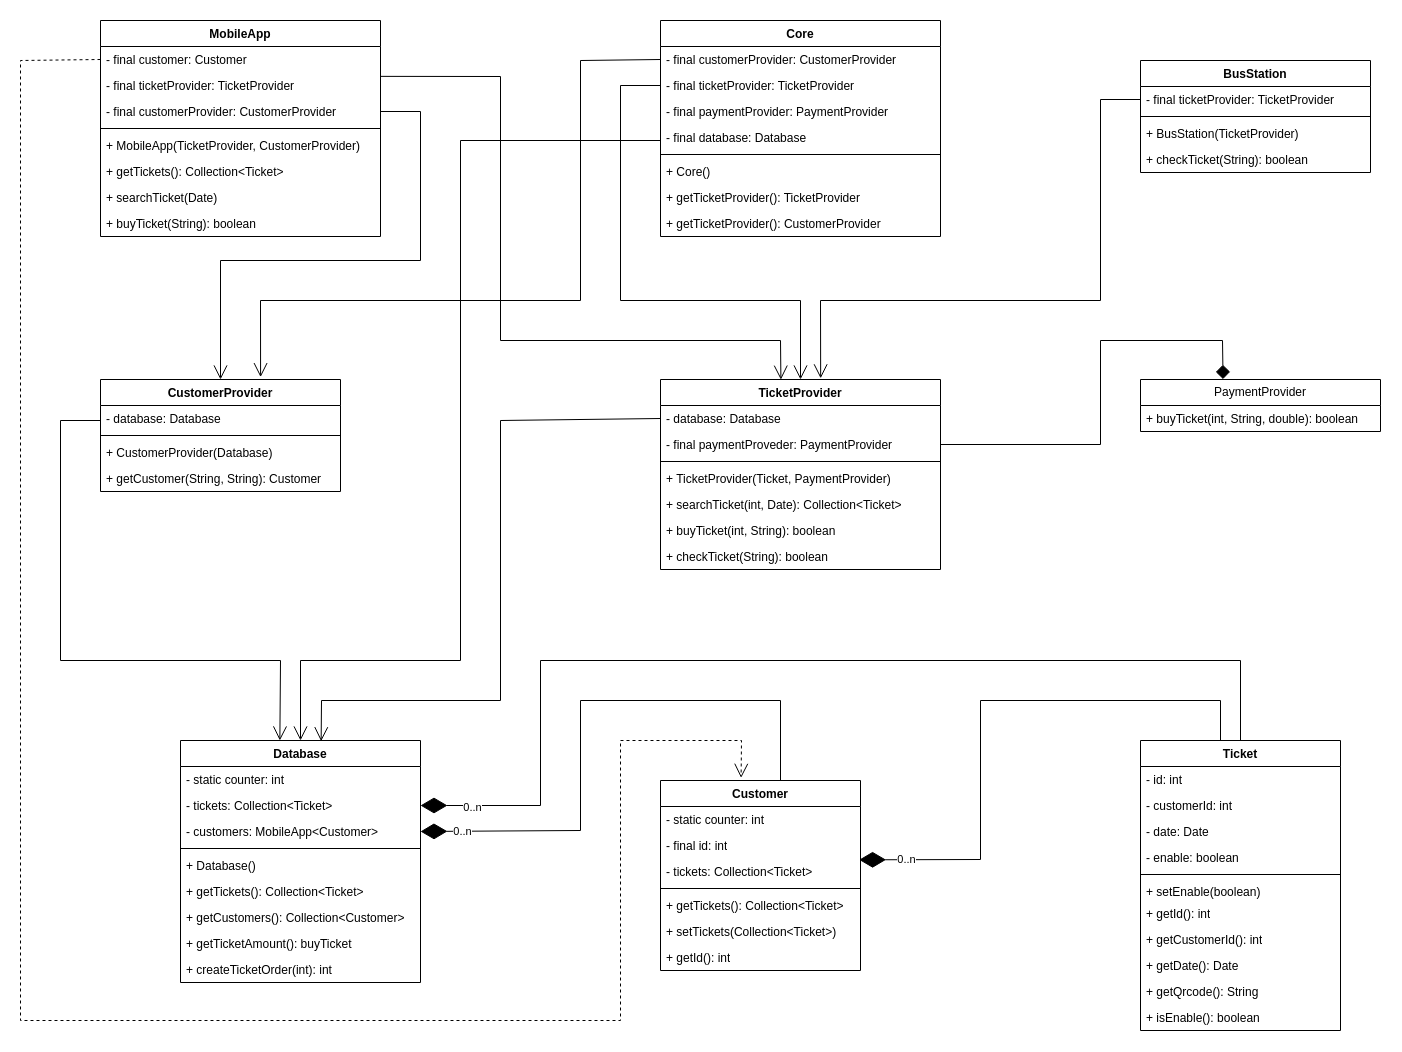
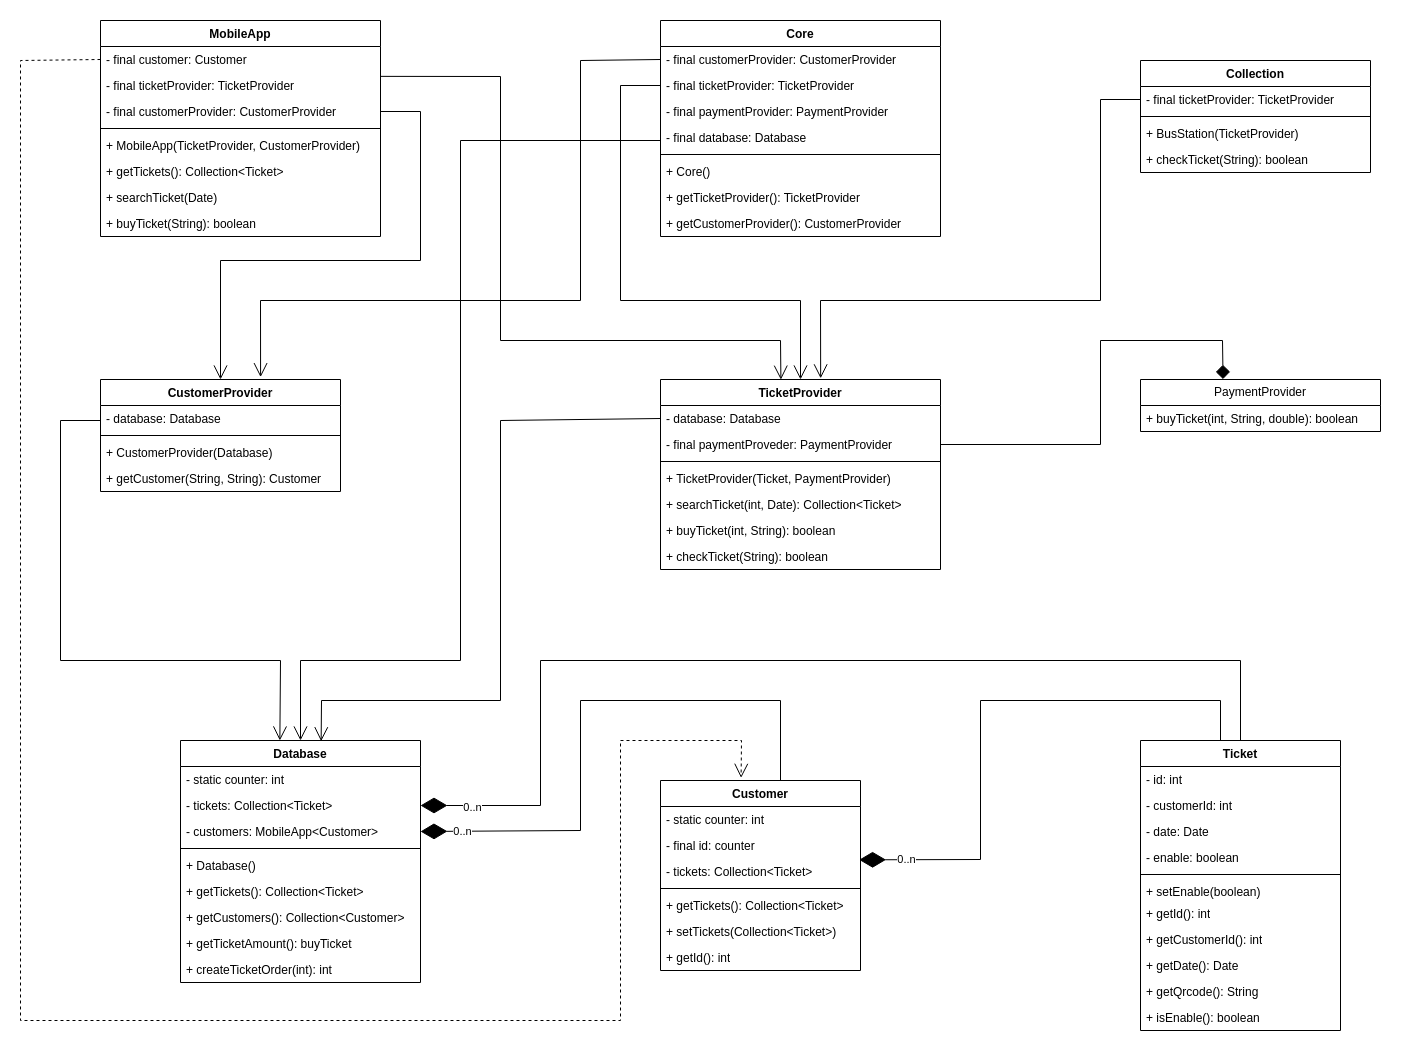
(1256, 75) -> (1256, 75)
(788, 225) -> (796, 225)
(704, 847) -> (719, 847)
